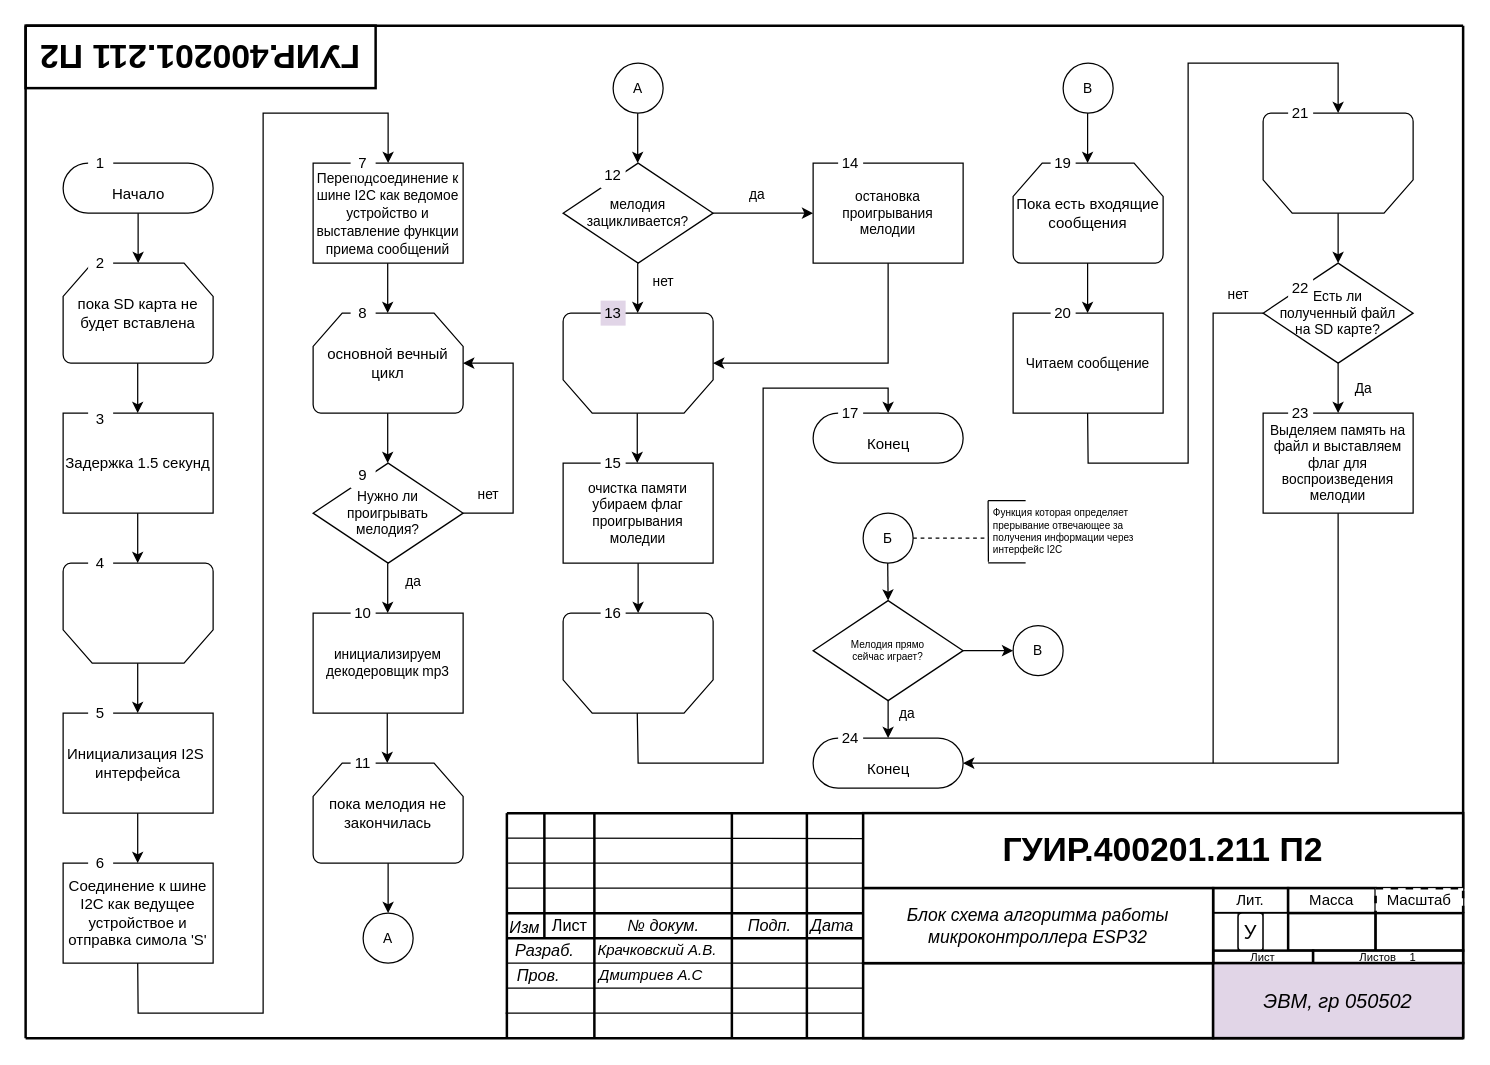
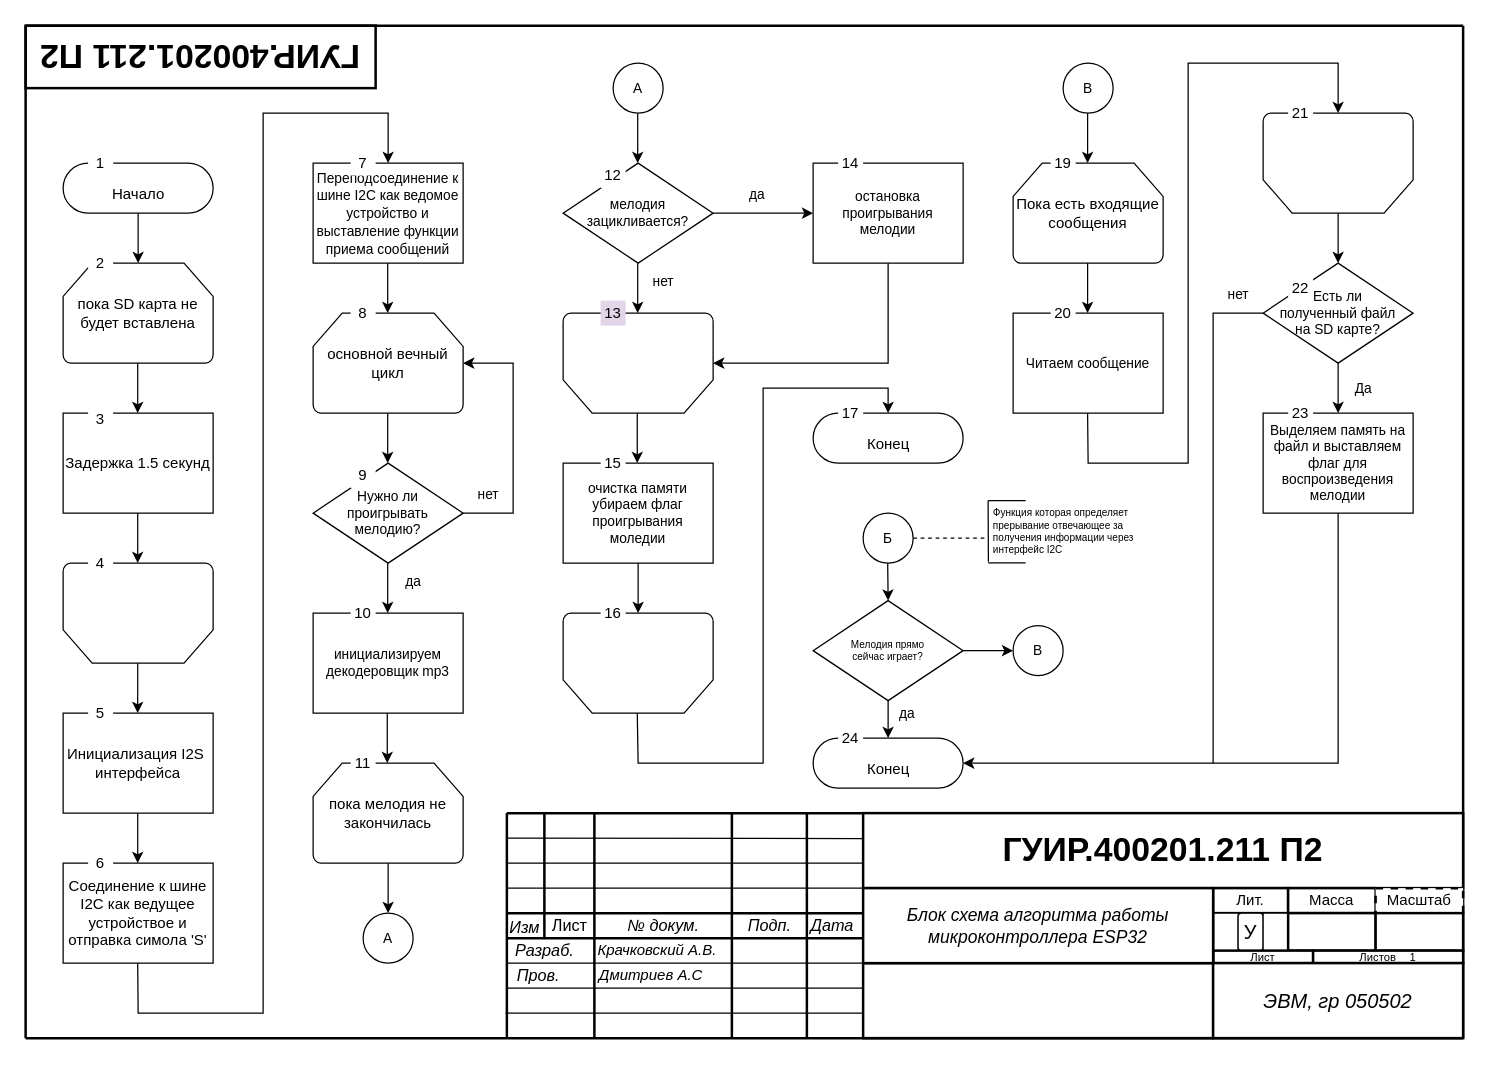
(388, 513) -> (388, 513)
(1338, 1001) -> (1338, 1001)
